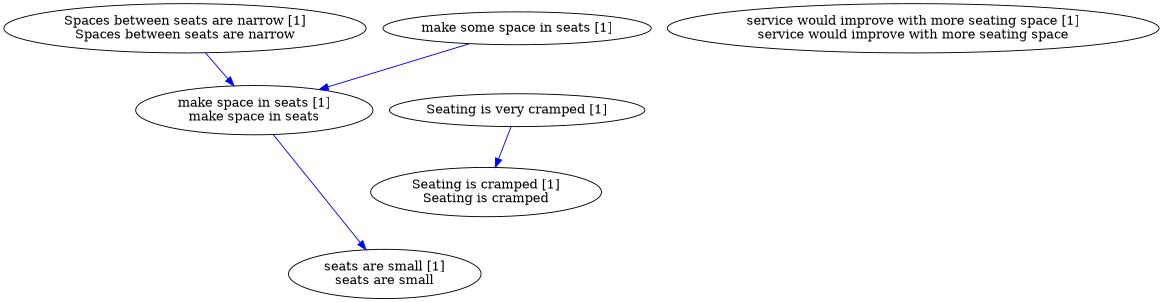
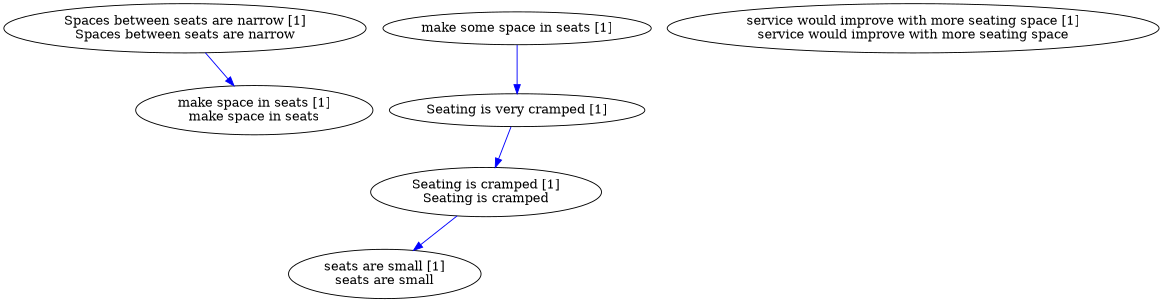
(399, 65) -> (517, 65)
(317, 189) -> (439, 230)
